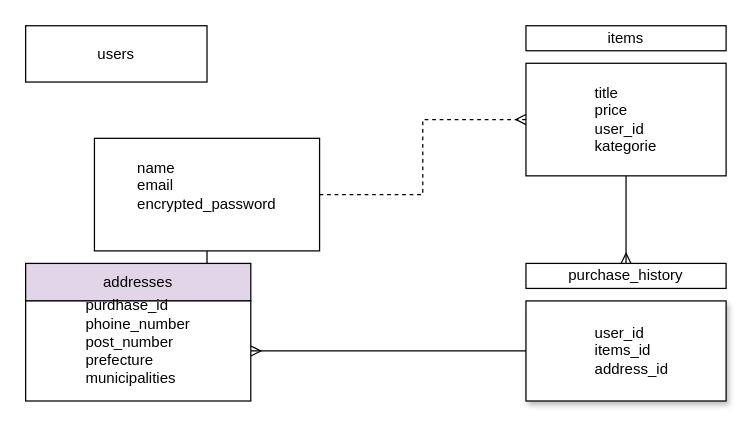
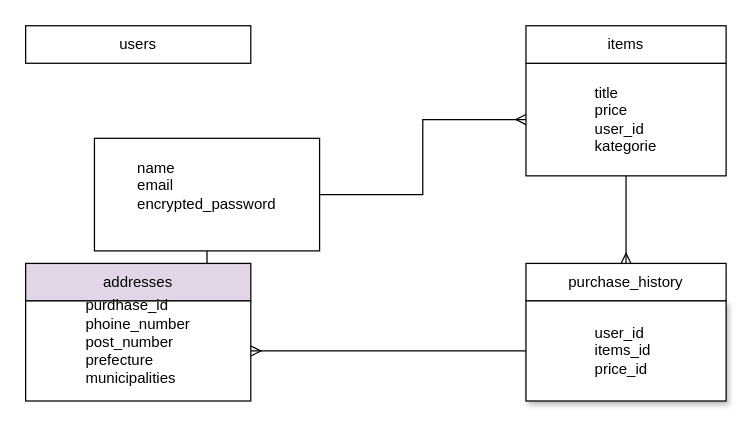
(626, 38) -> (626, 44)
(116, 54) -> (138, 44)
(423, 157) -> (423, 157)
(626, 276) -> (626, 282)
(568, 351) -> (558, 351)
